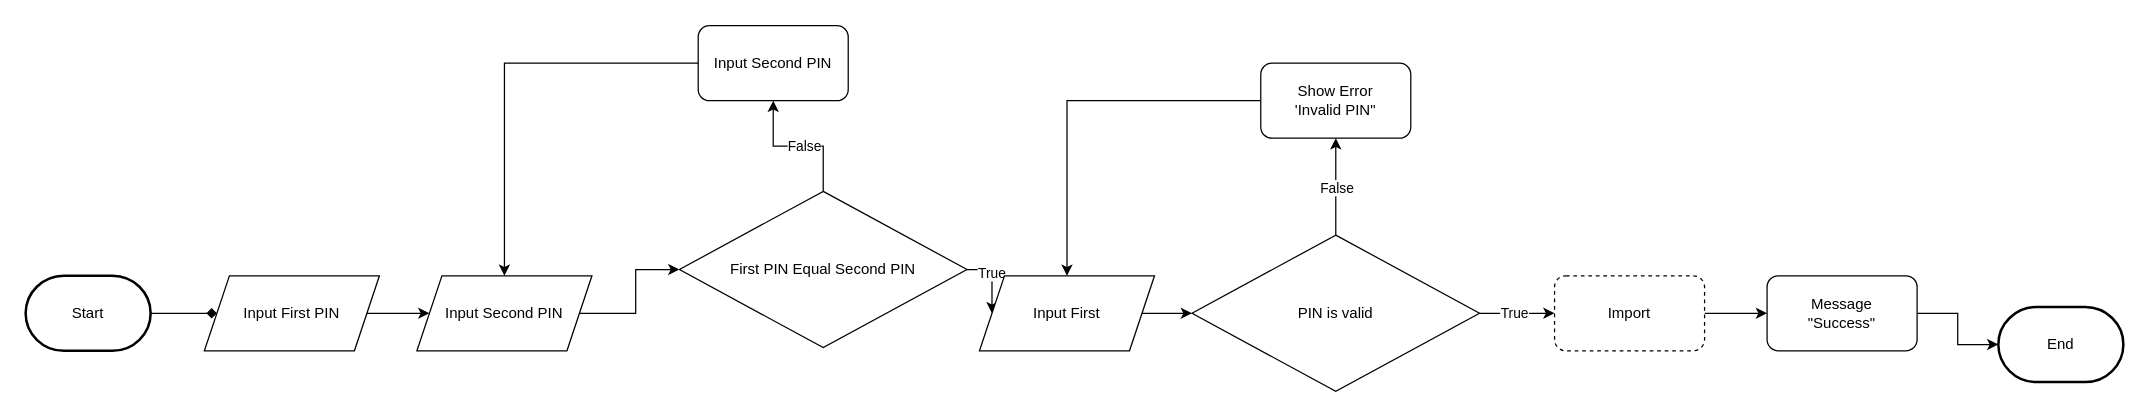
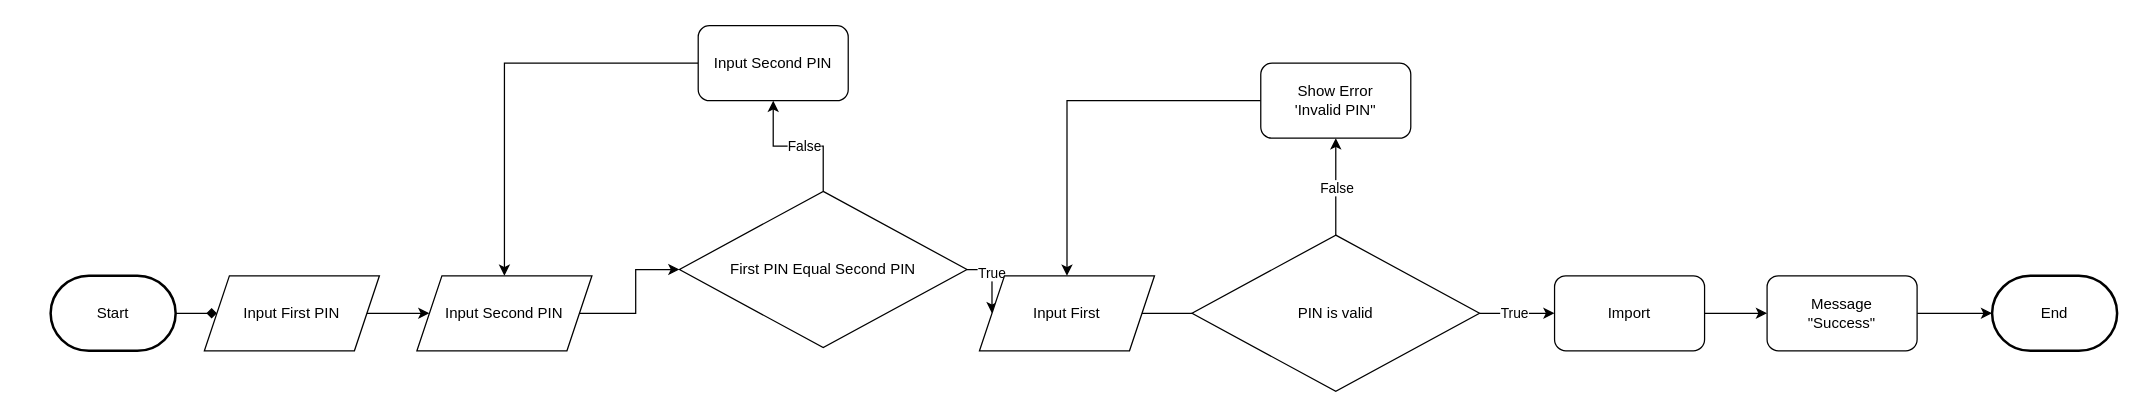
(88, 313) -> (113, 313)
(1182, 313) -> (1185, 313)
(1629, 313) -> (1629, 313)
(2061, 344) -> (2054, 313)
